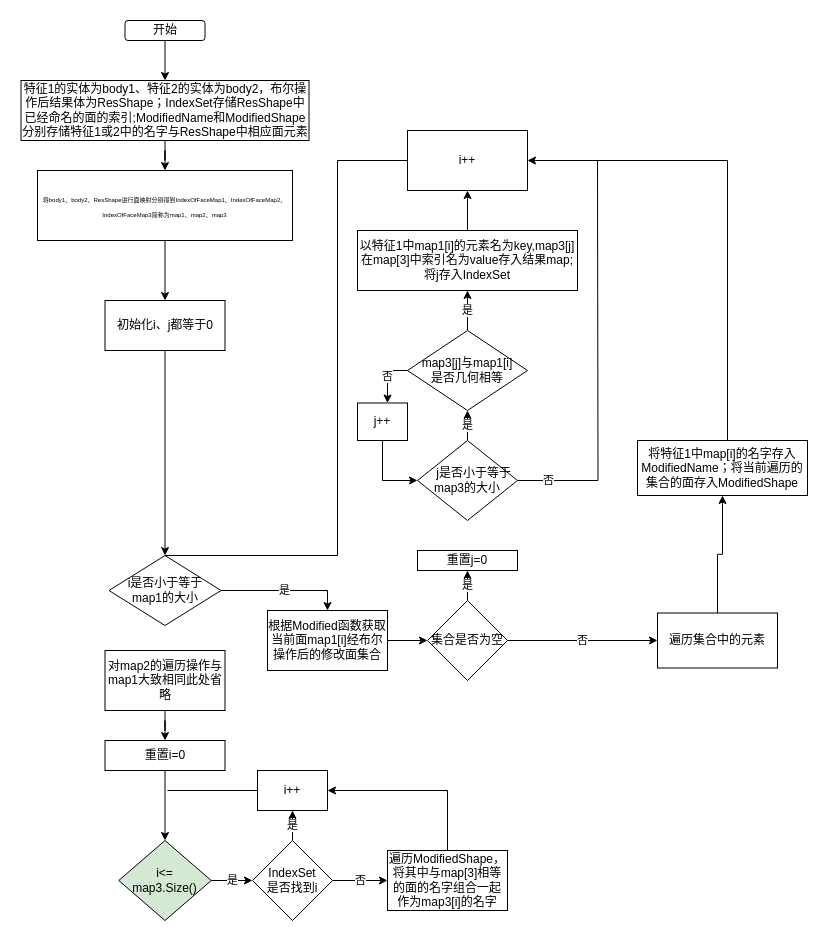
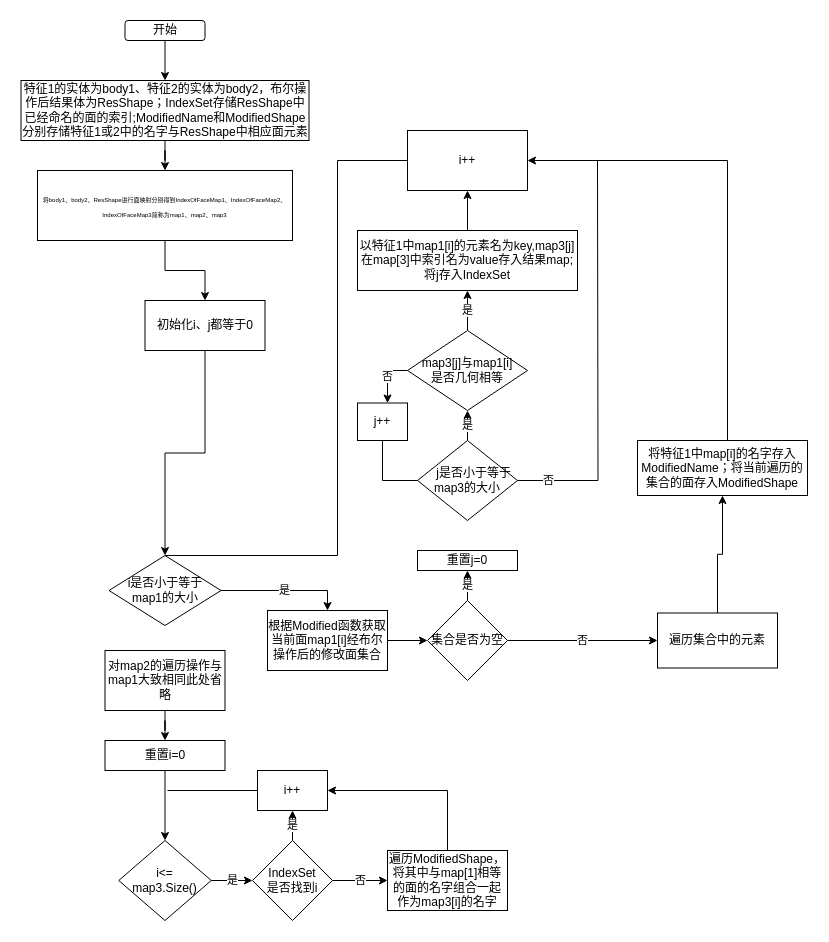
(165, 326) -> (205, 326)
(409, 481) -> (412, 481)
(165, 881) -> (165, 881)
(448, 881) -> (448, 881)
